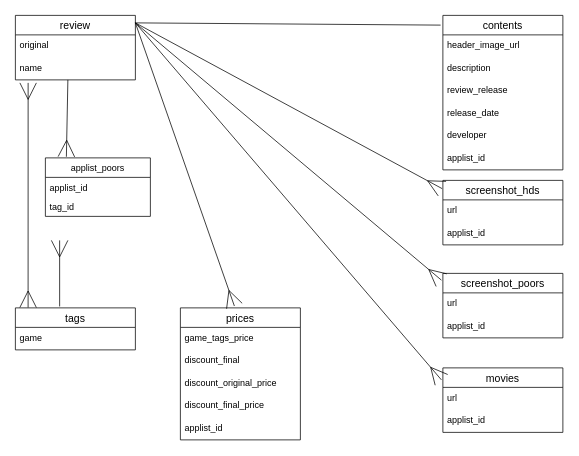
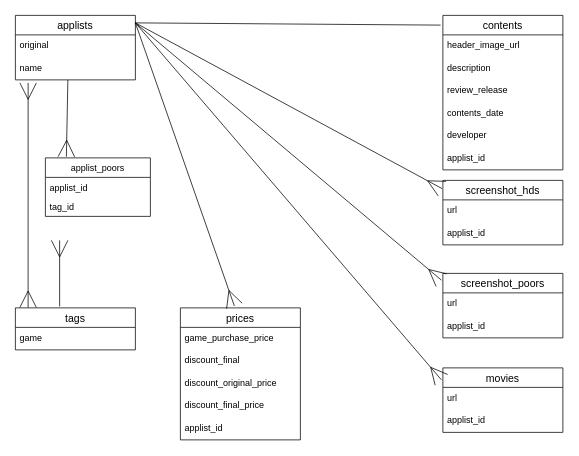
(75, 26) -> (75, 26)
(476, 113) -> (480, 113)
(221, 338) -> (231, 338)
